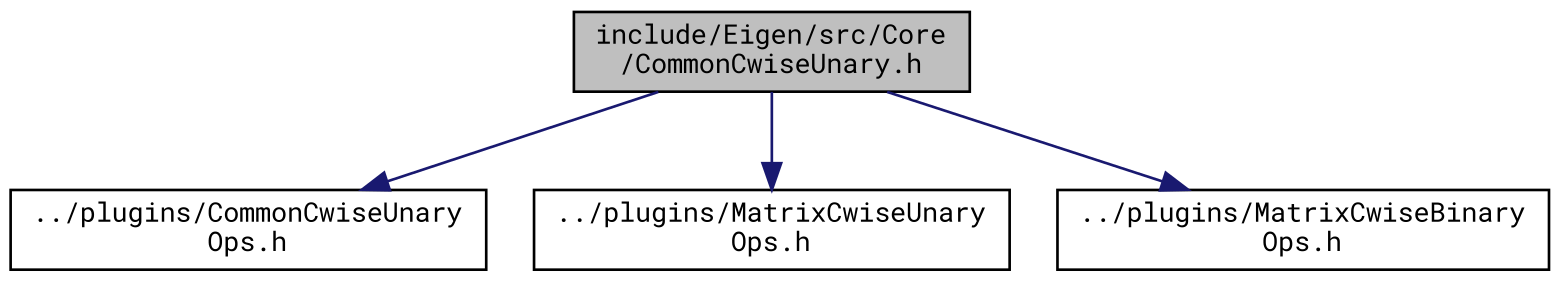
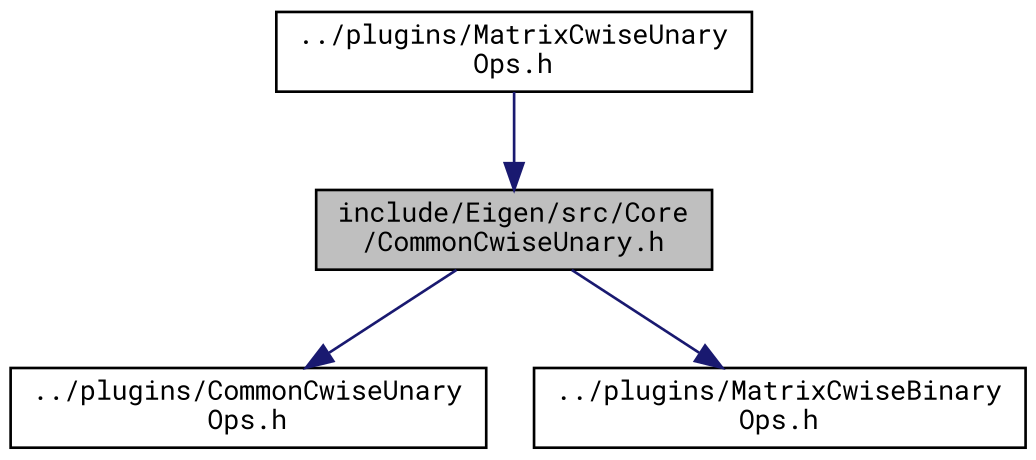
(772, 127) -> (514, 127)
